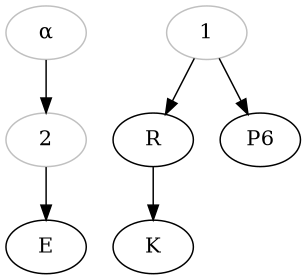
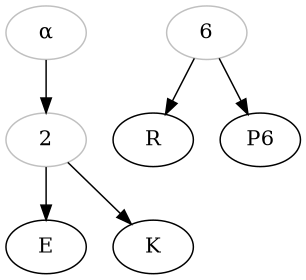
(207, 33) -> (207, 33)
(153, 186) -> (94, 188)
